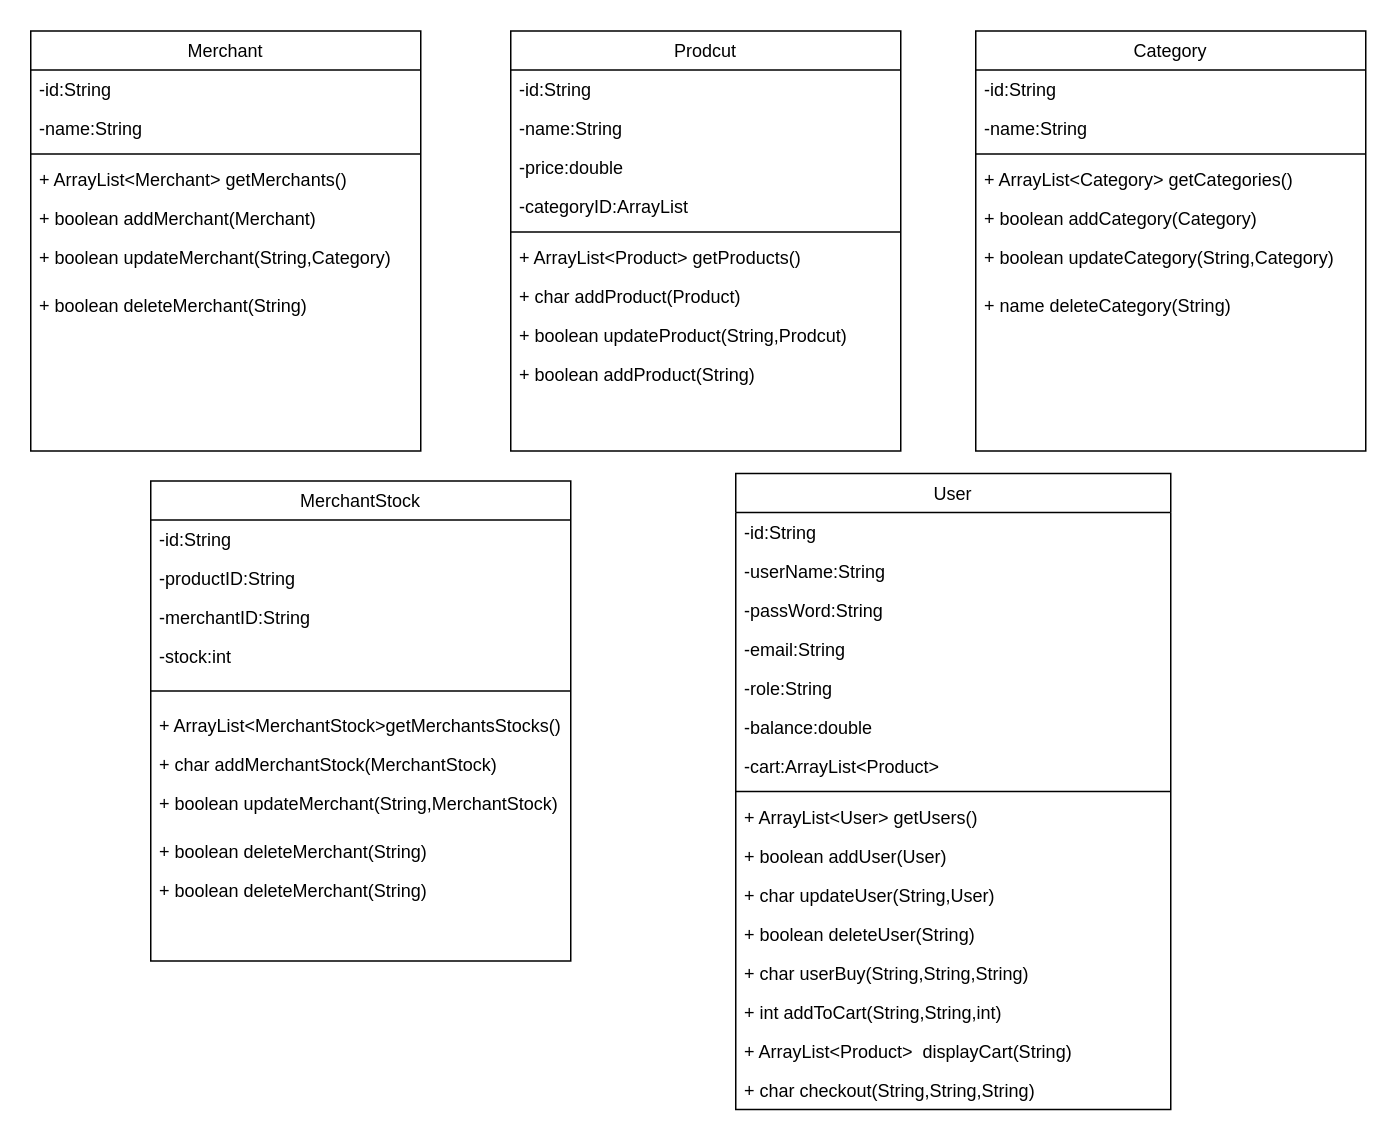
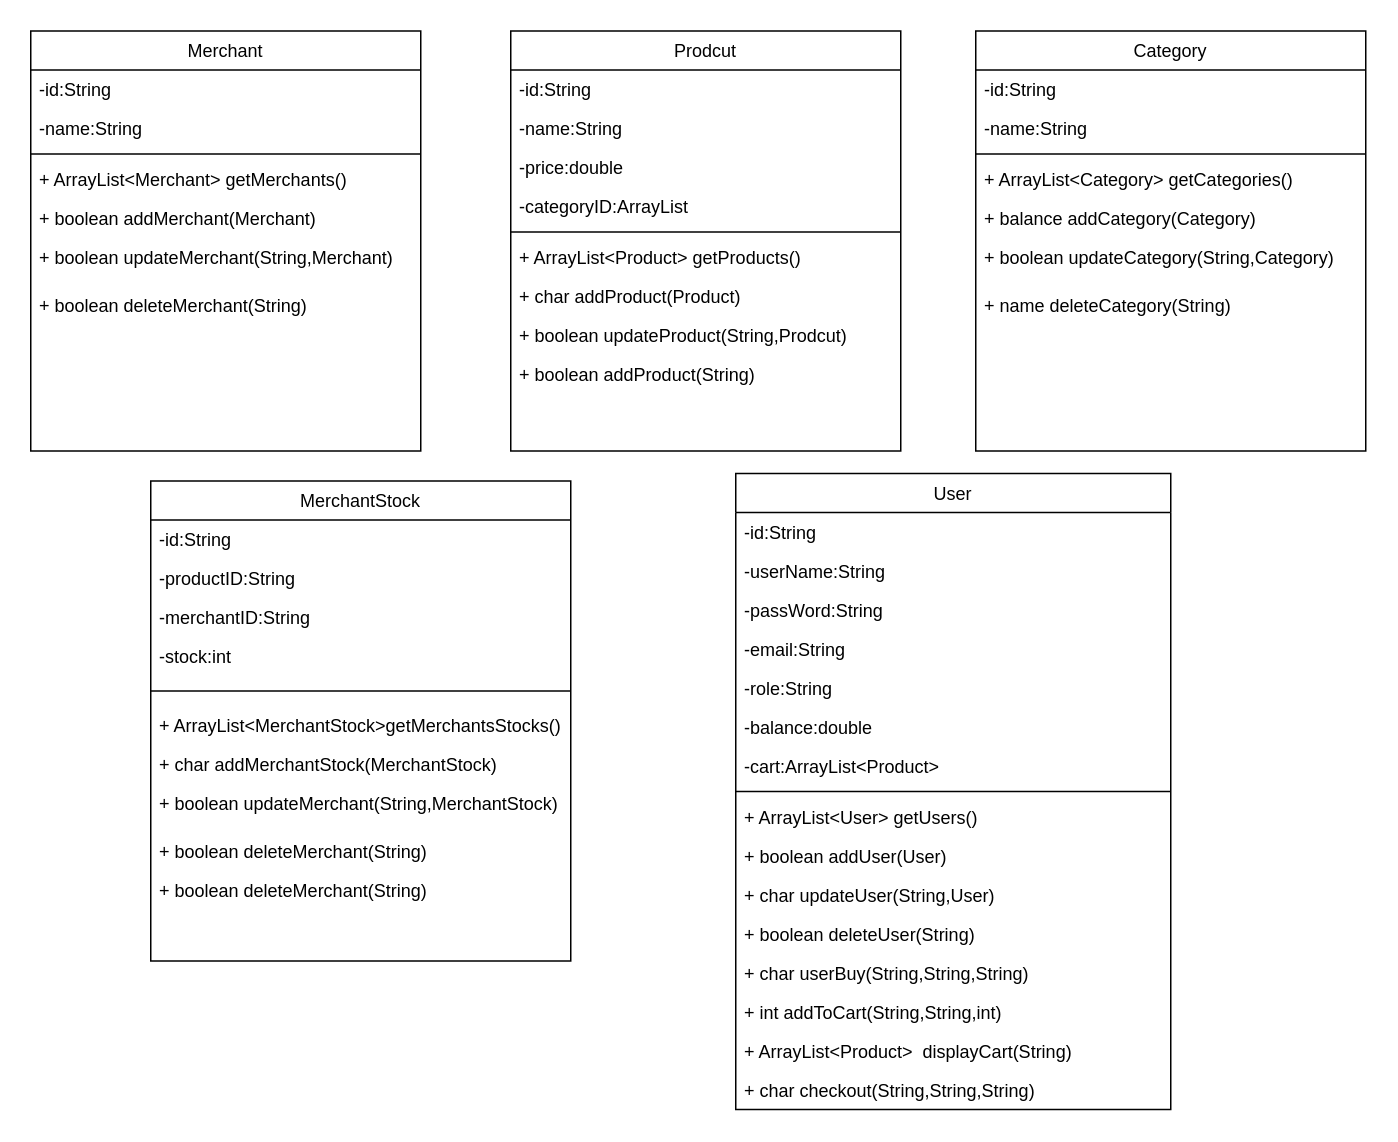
(1133, 219) -> (1133, 219)
(234, 258) -> (234, 258)
